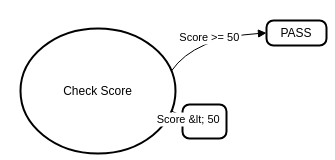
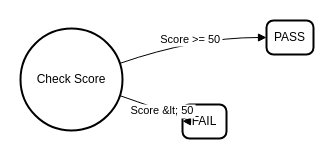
(297, 33) -> (290, 38)
(98, 91) -> (72, 80)
